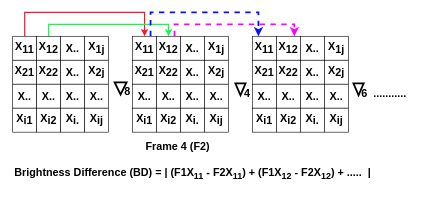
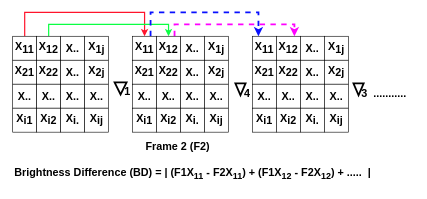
(127, 92) -> (127, 92)
(384, 94) -> (384, 94)
(178, 147) -> (178, 147)
